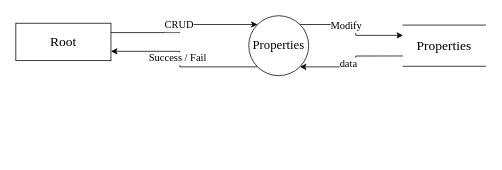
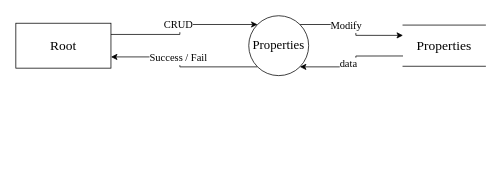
(63, 42) -> (63, 46)
